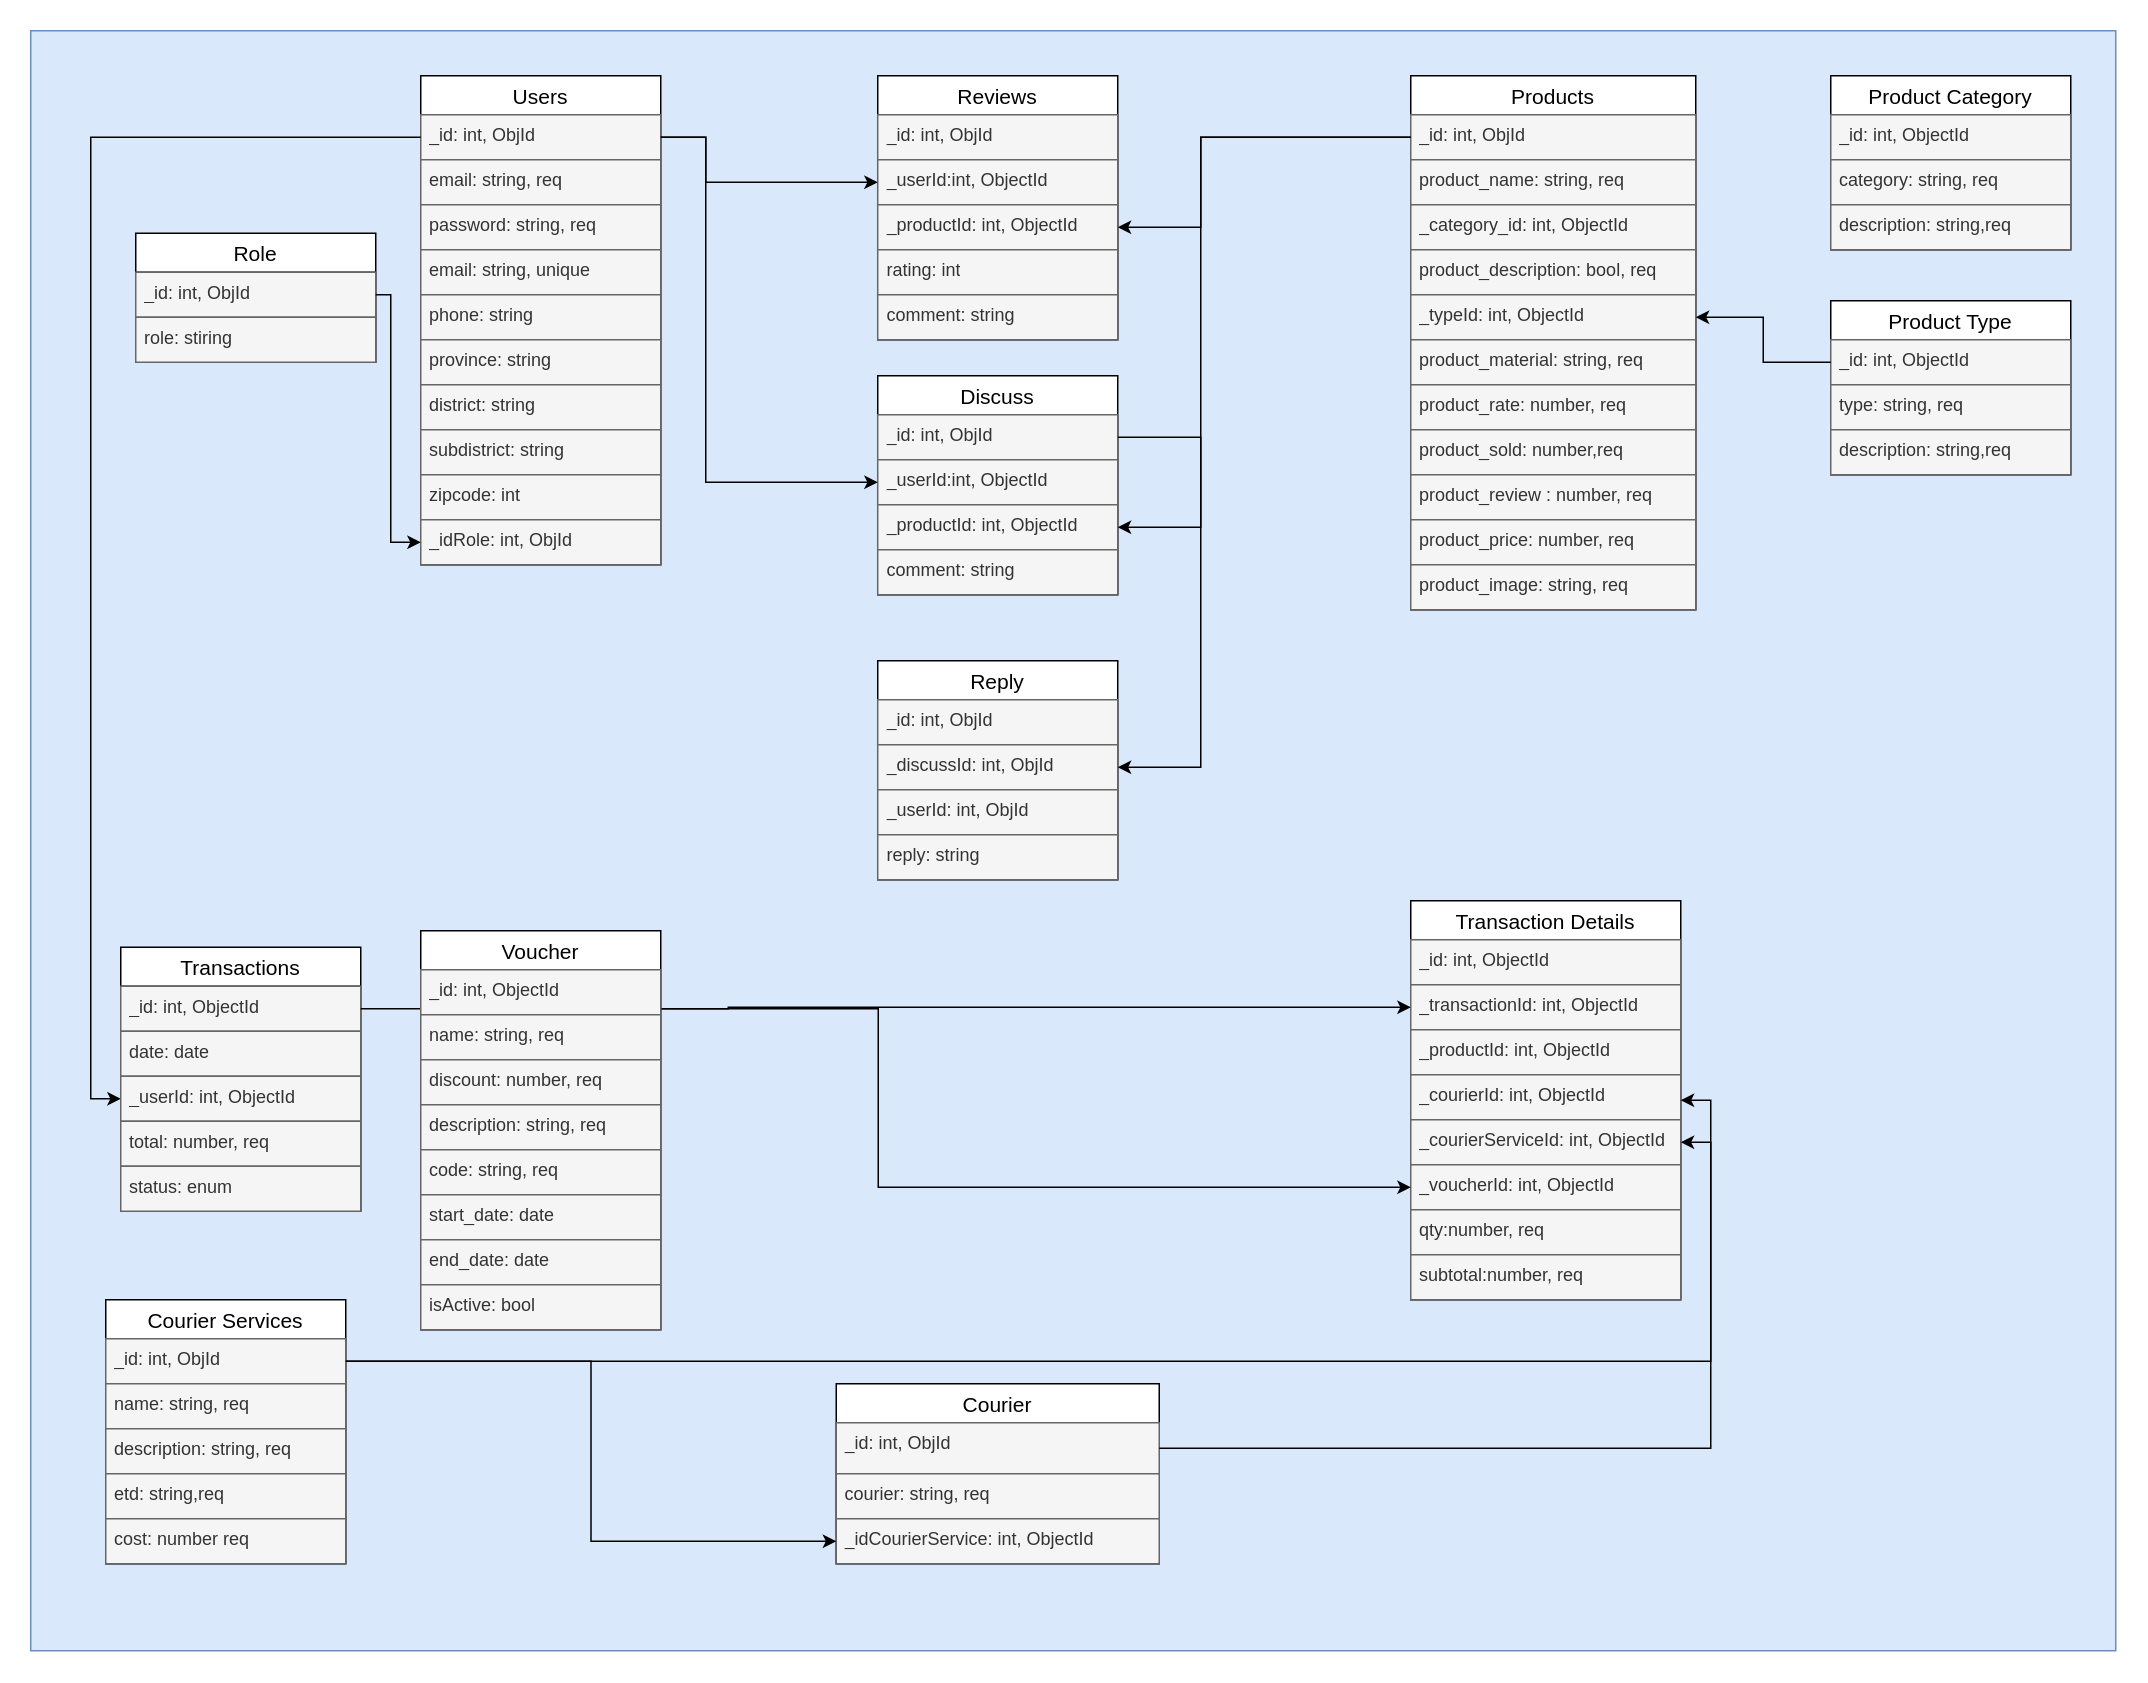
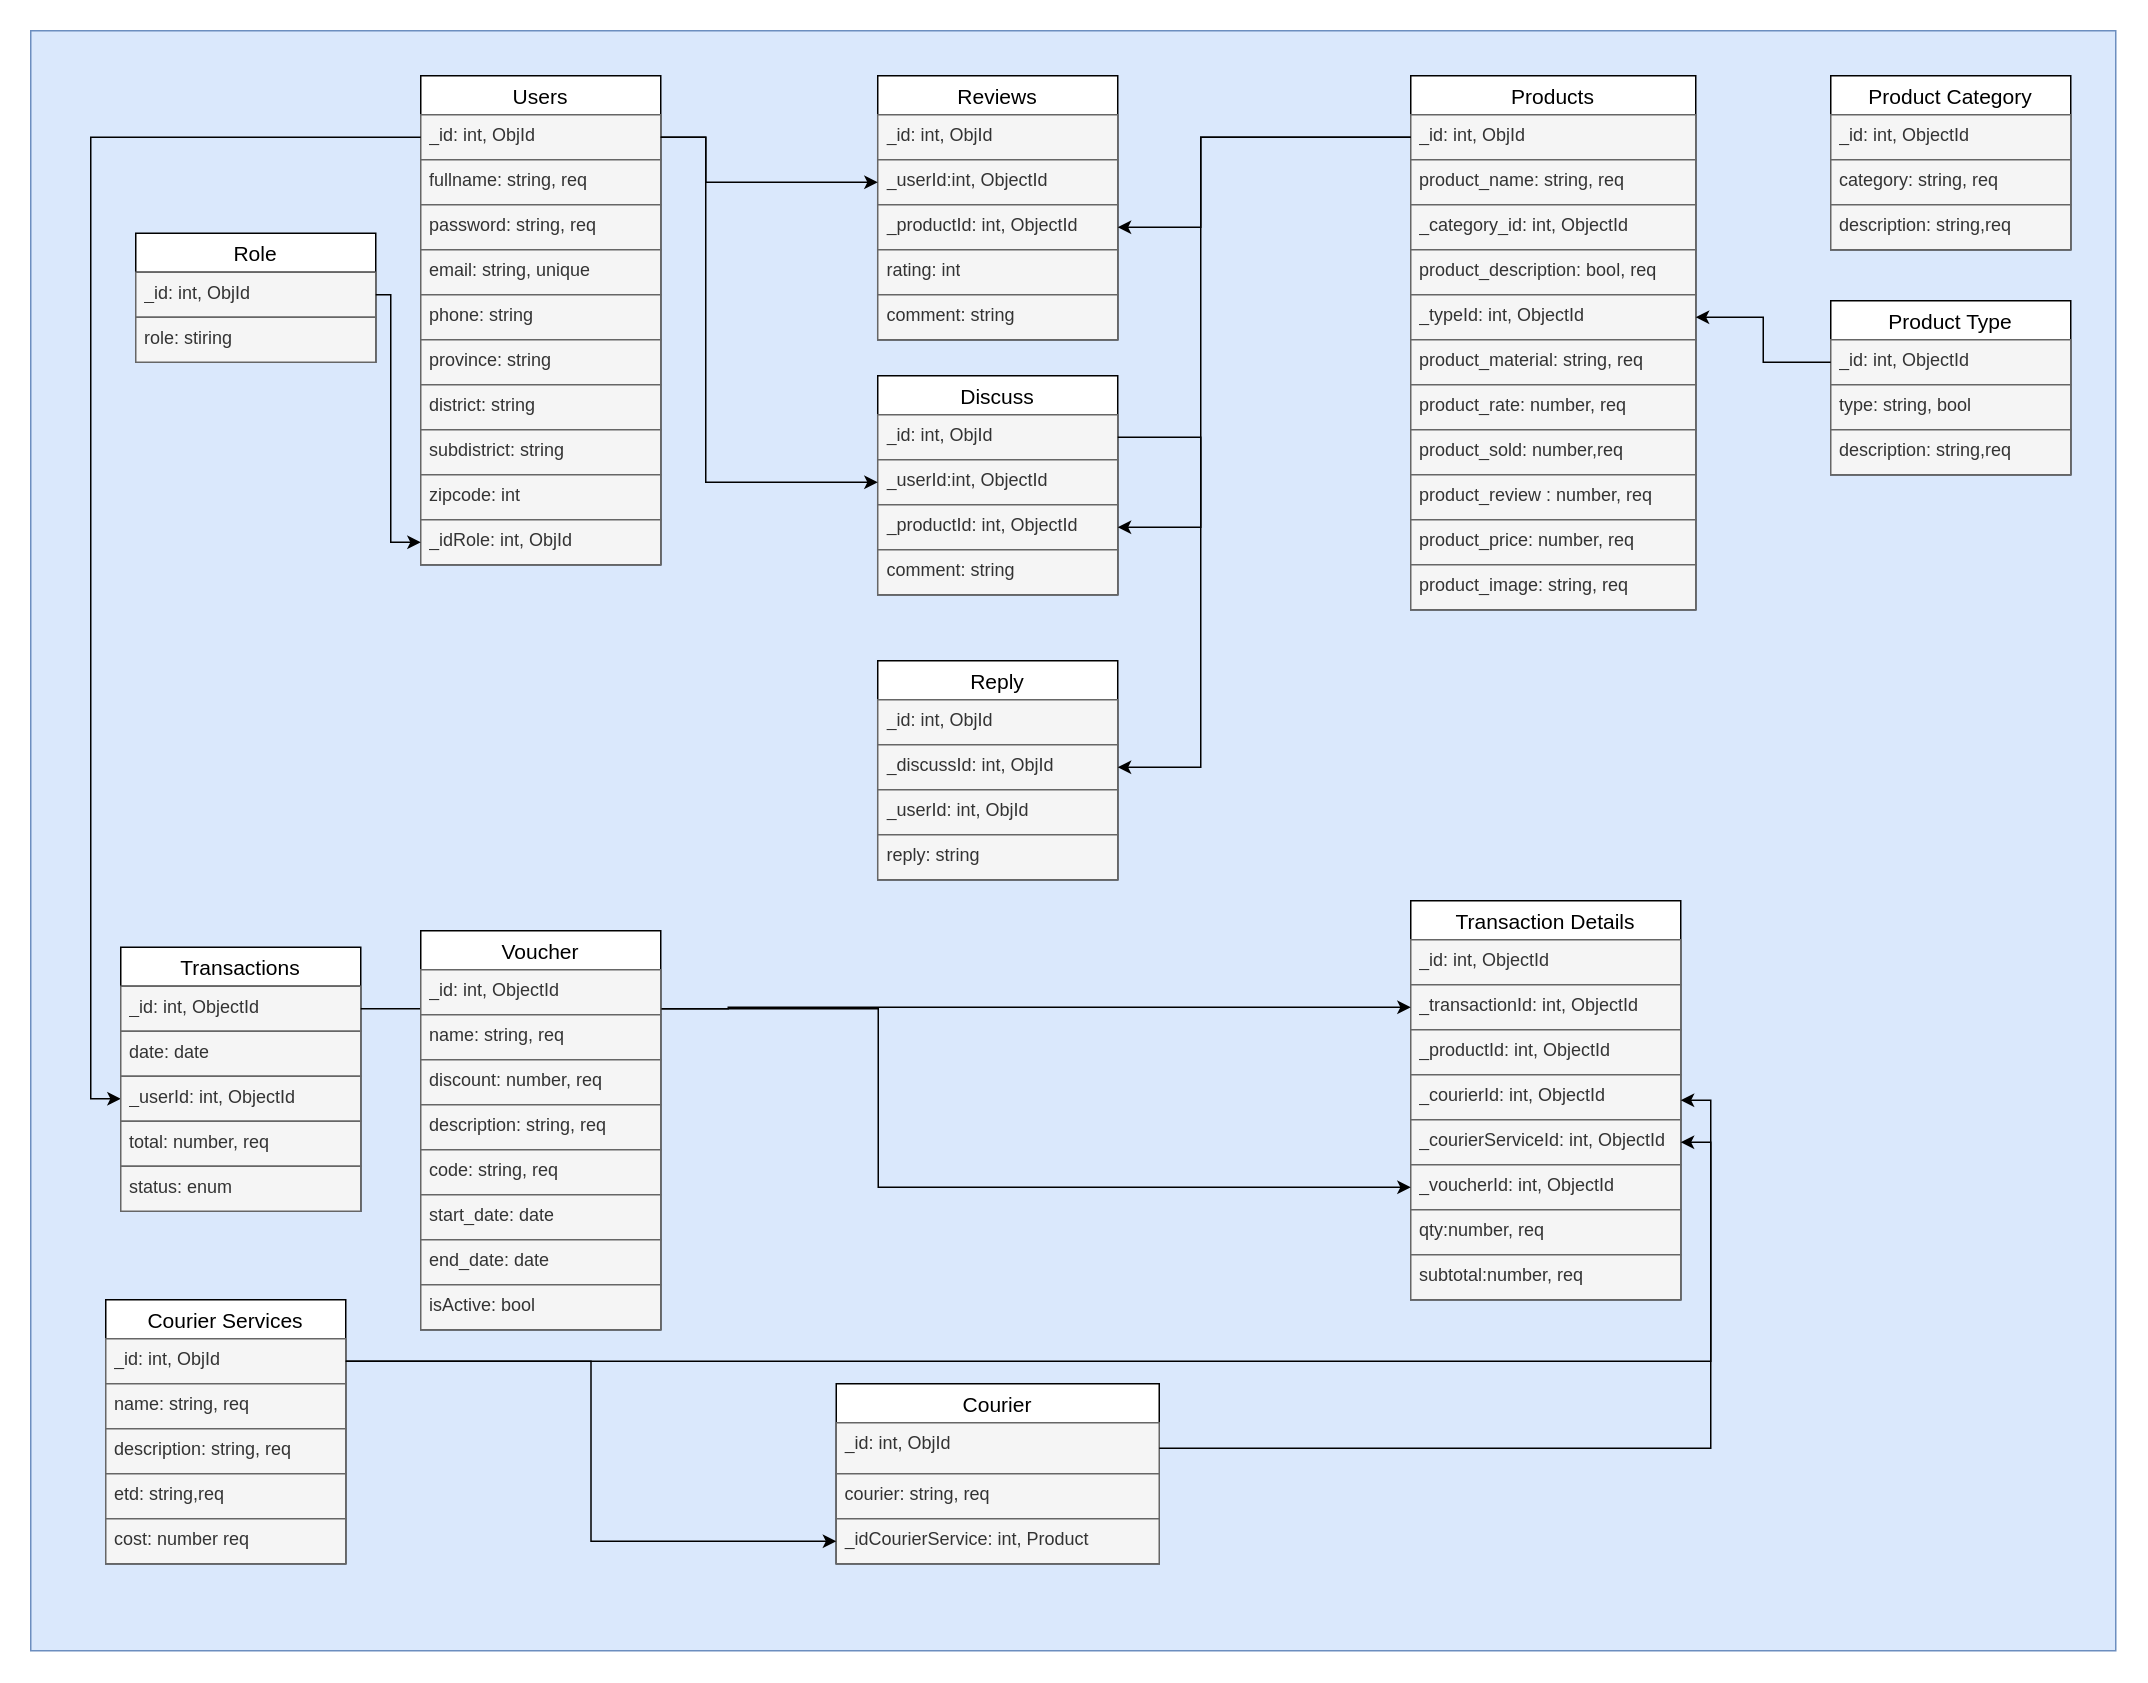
(504, 181) -> (519, 181)
(1914, 406) -> (1916, 406)
(988, 1540) -> (983, 1540)
